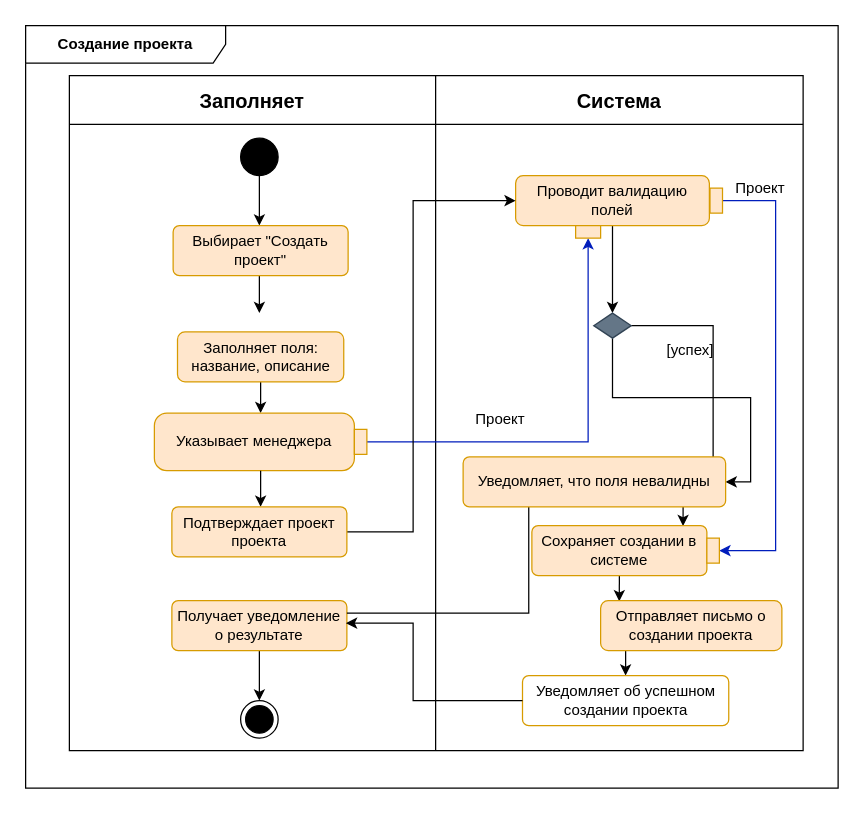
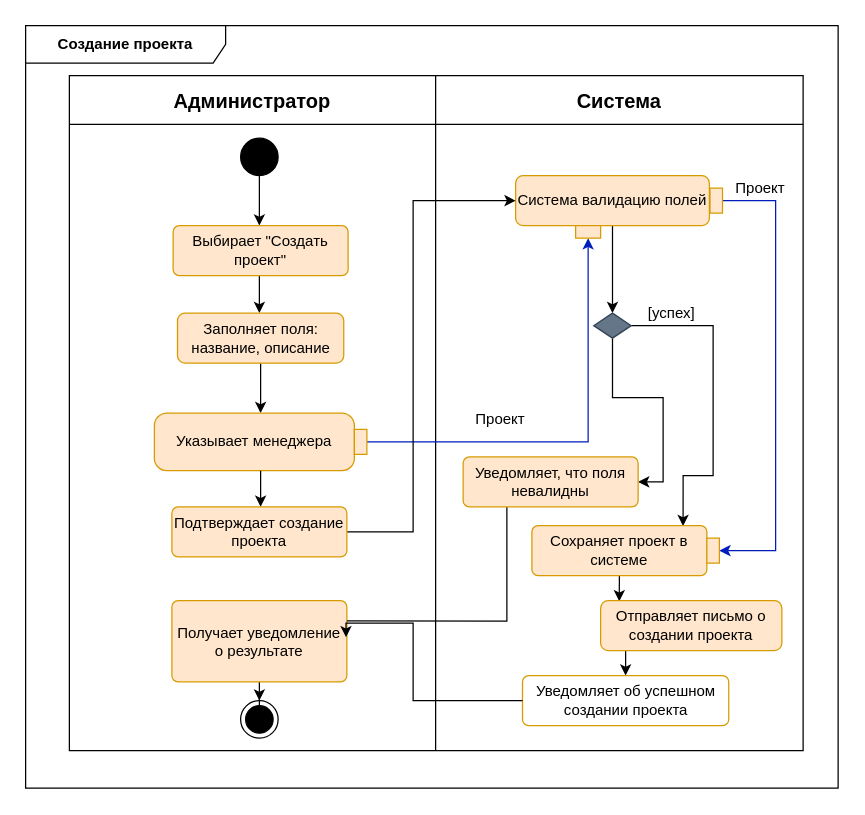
(253, 101) -> (253, 101)
(613, 201) -> (613, 201)
(691, 351) -> (672, 313)
(261, 357) -> (261, 338)
(594, 482) -> (551, 482)
(259, 532) -> (259, 532)
(619, 551) -> (619, 551)
(259, 626) -> (259, 641)
